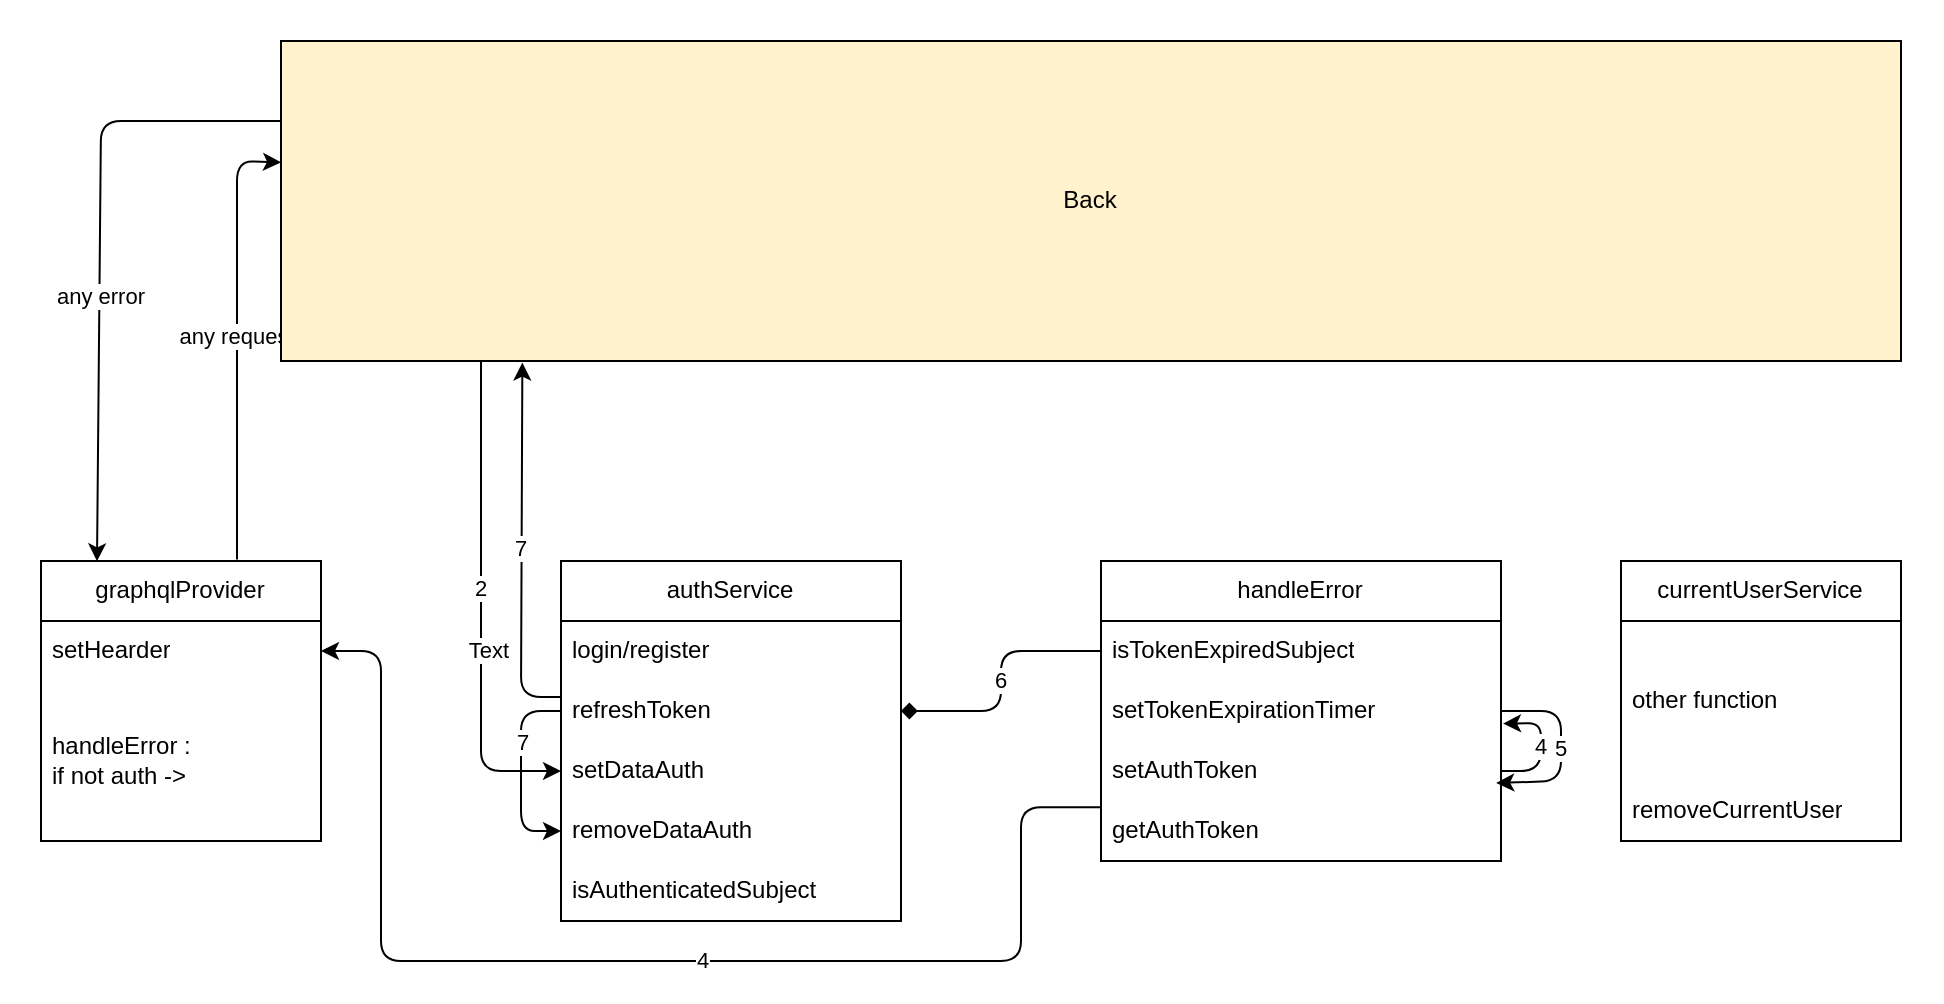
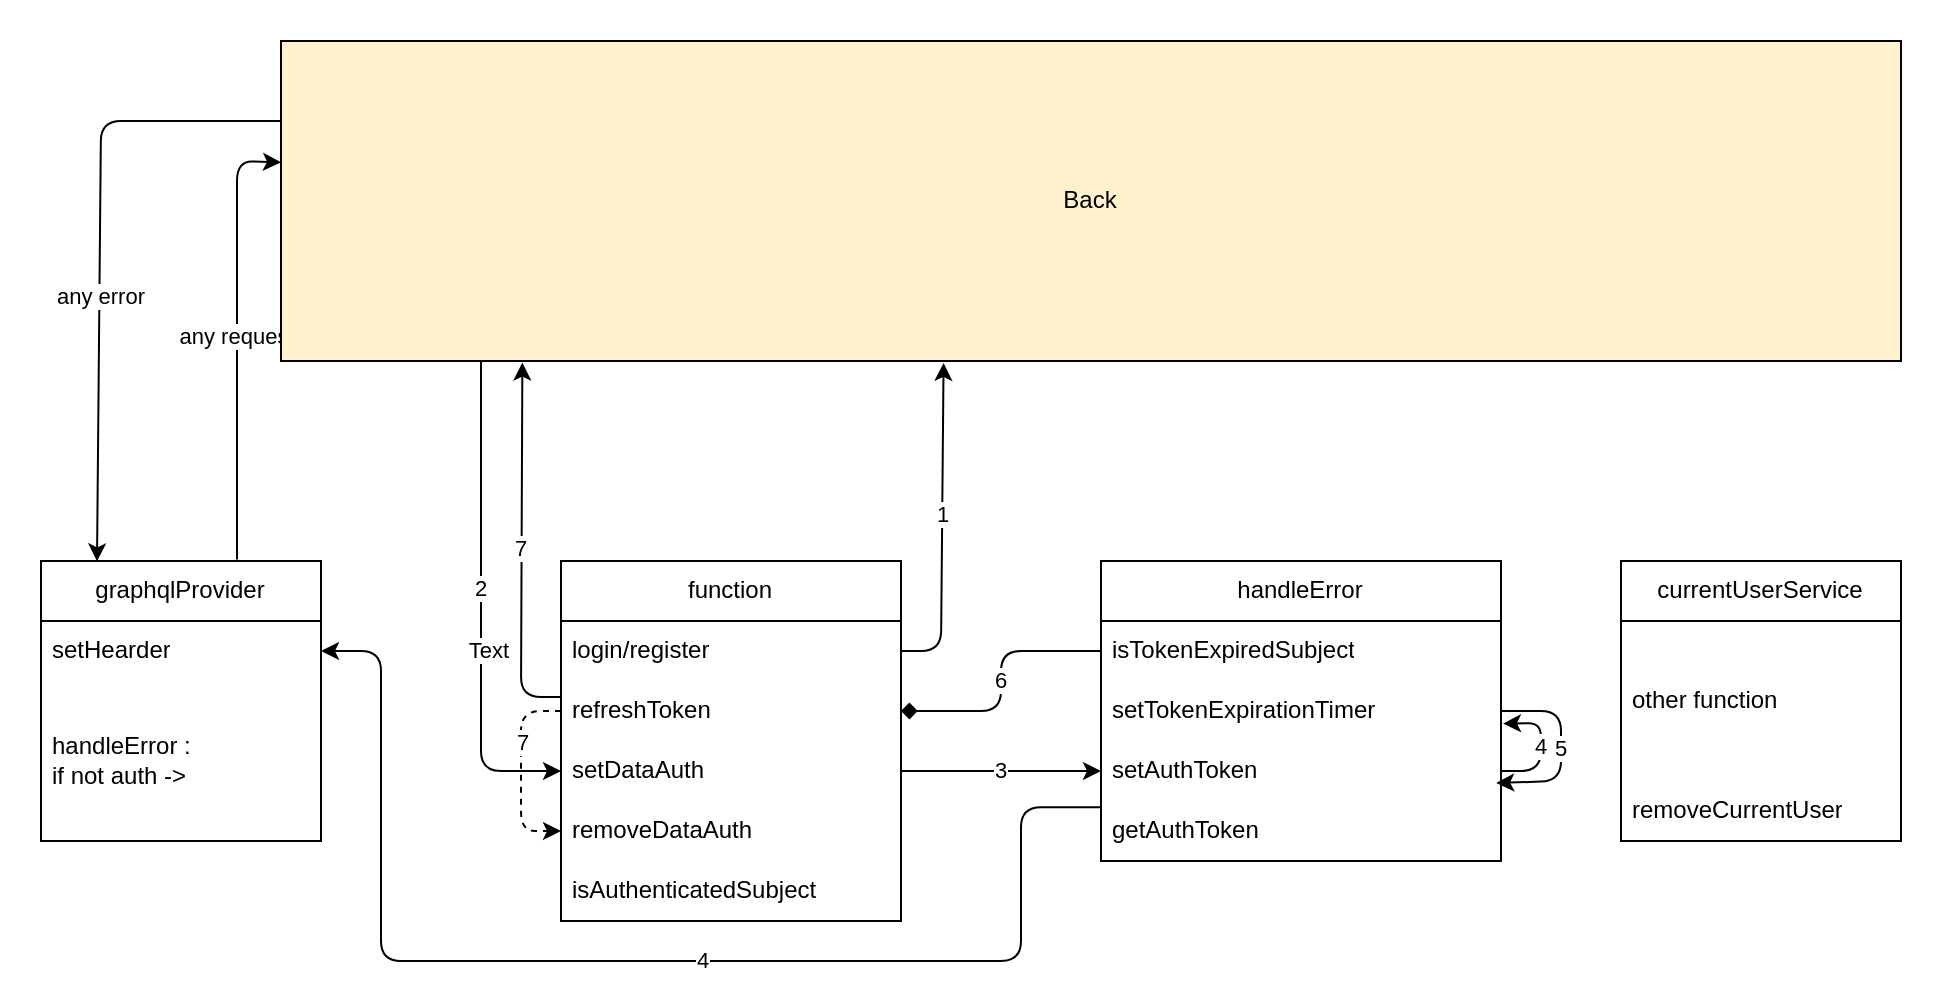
none -> (942, 526)
(731, 591) -> (731, 591)
none -> (995, 771)
(521, 799) -> (521, 799)
